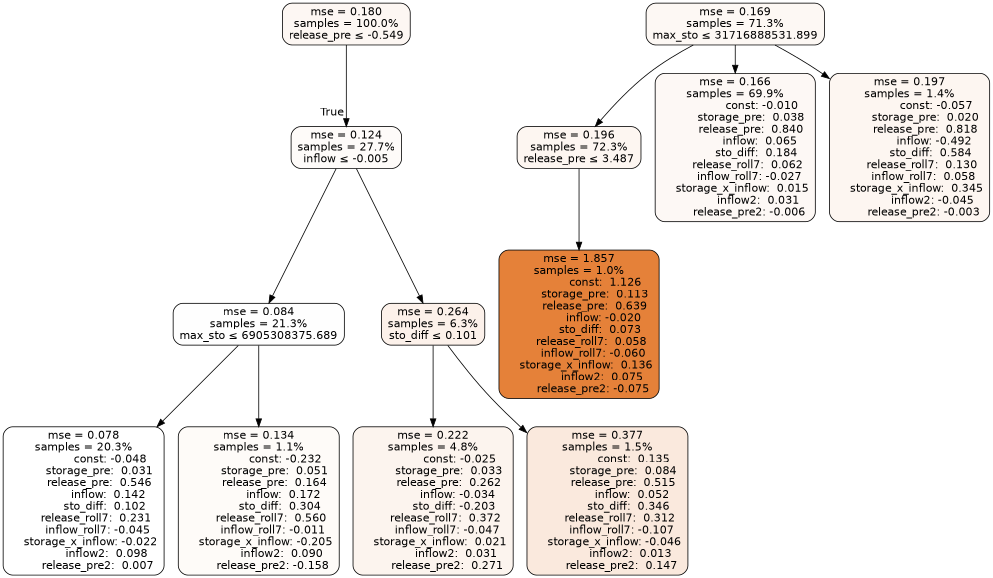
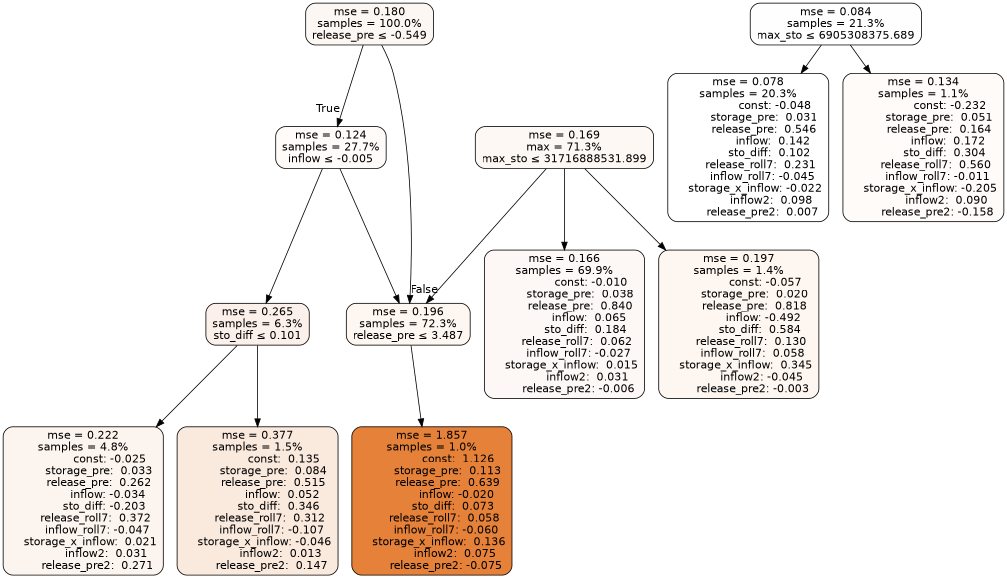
(735, 24) -> (564, 148)
none -> (408, 168)
(304, 232) -> (368, 232)
(433, 324) -> (258, 324)
